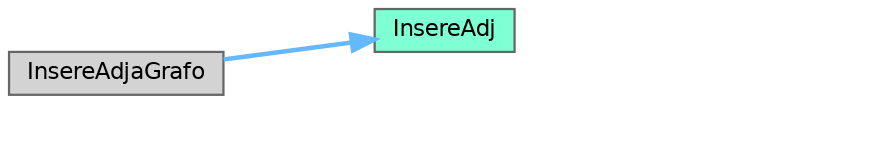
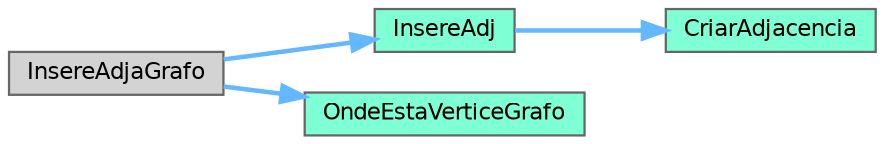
none -> (771, 30)
none -> (445, 114)
